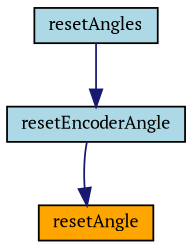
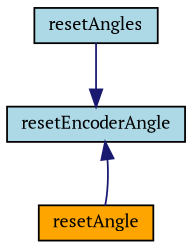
(84, 165) -> (108, 183)
